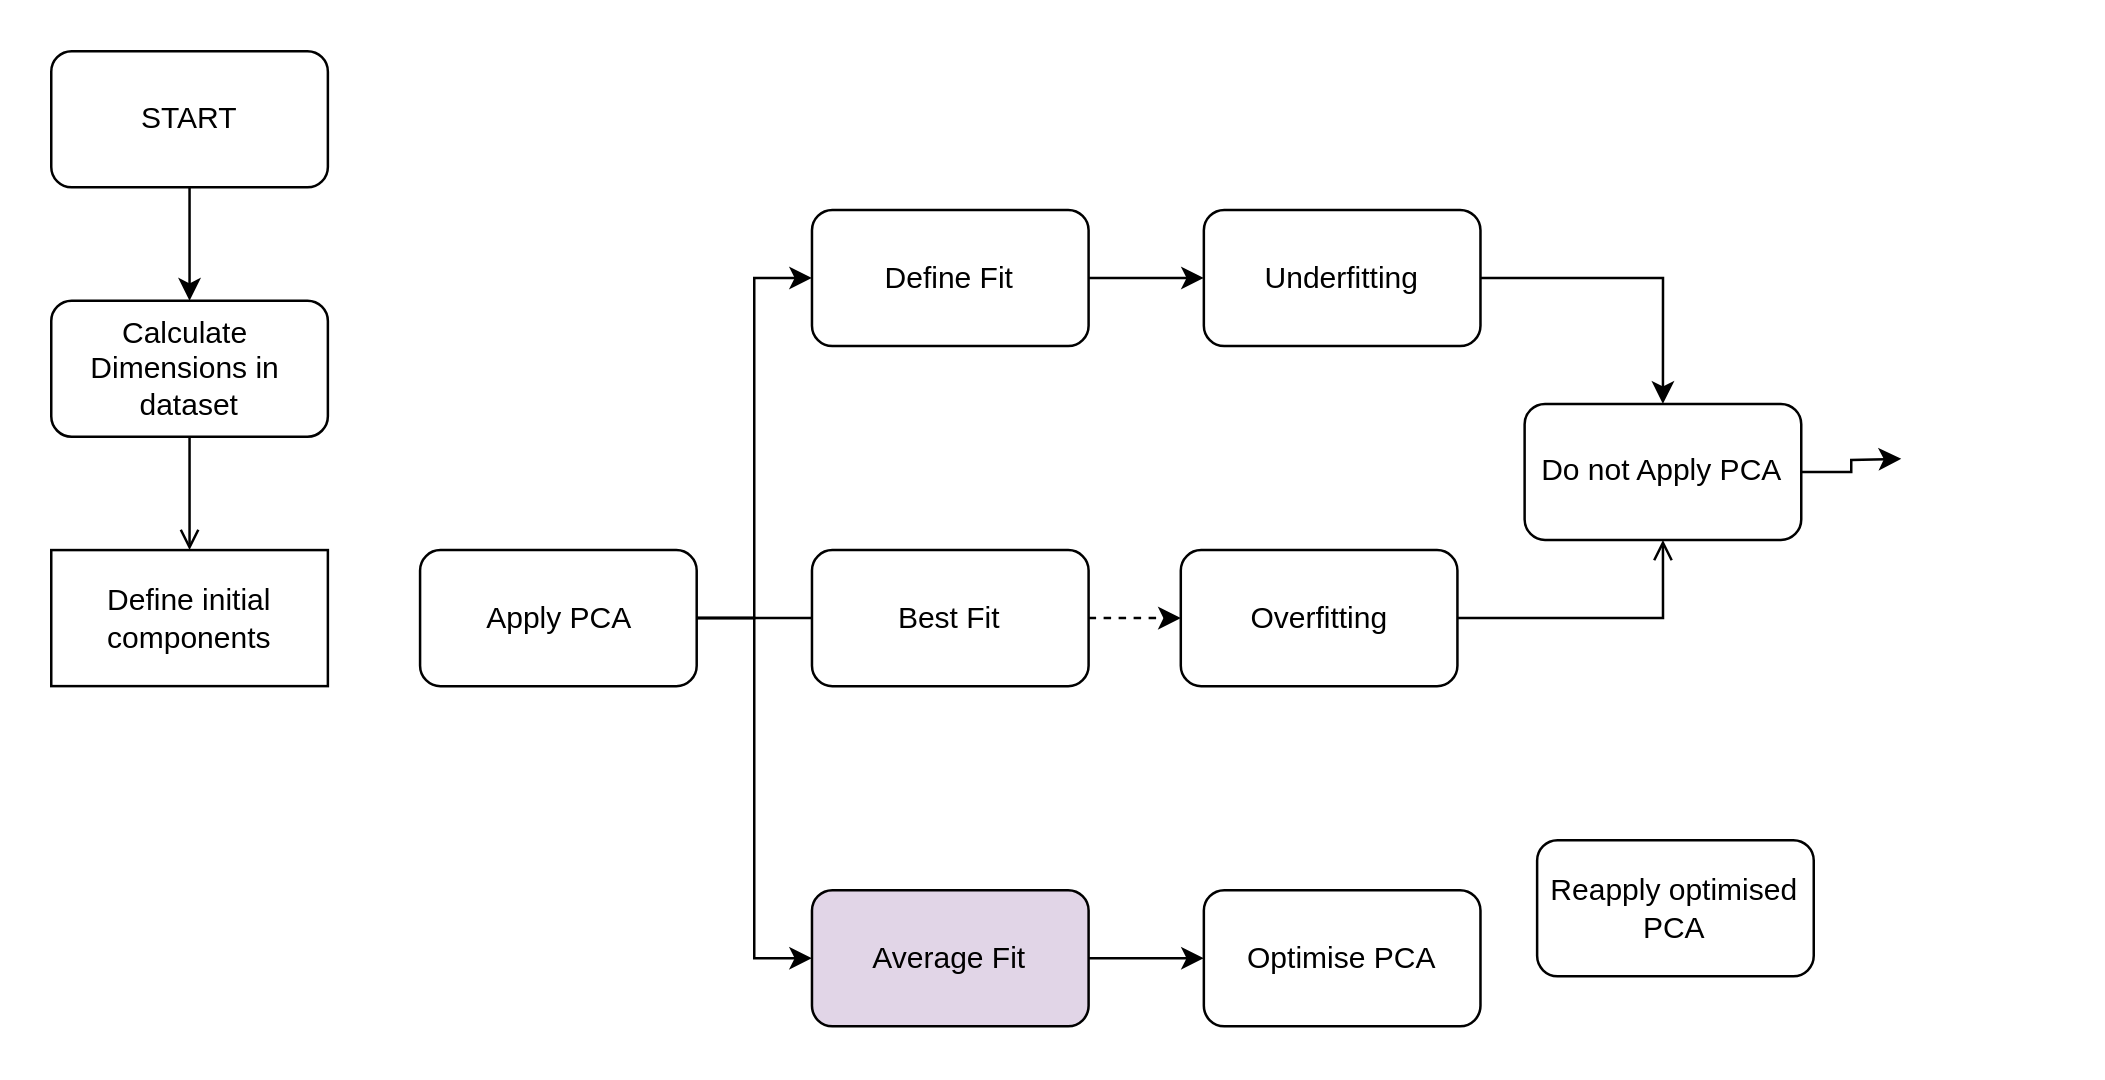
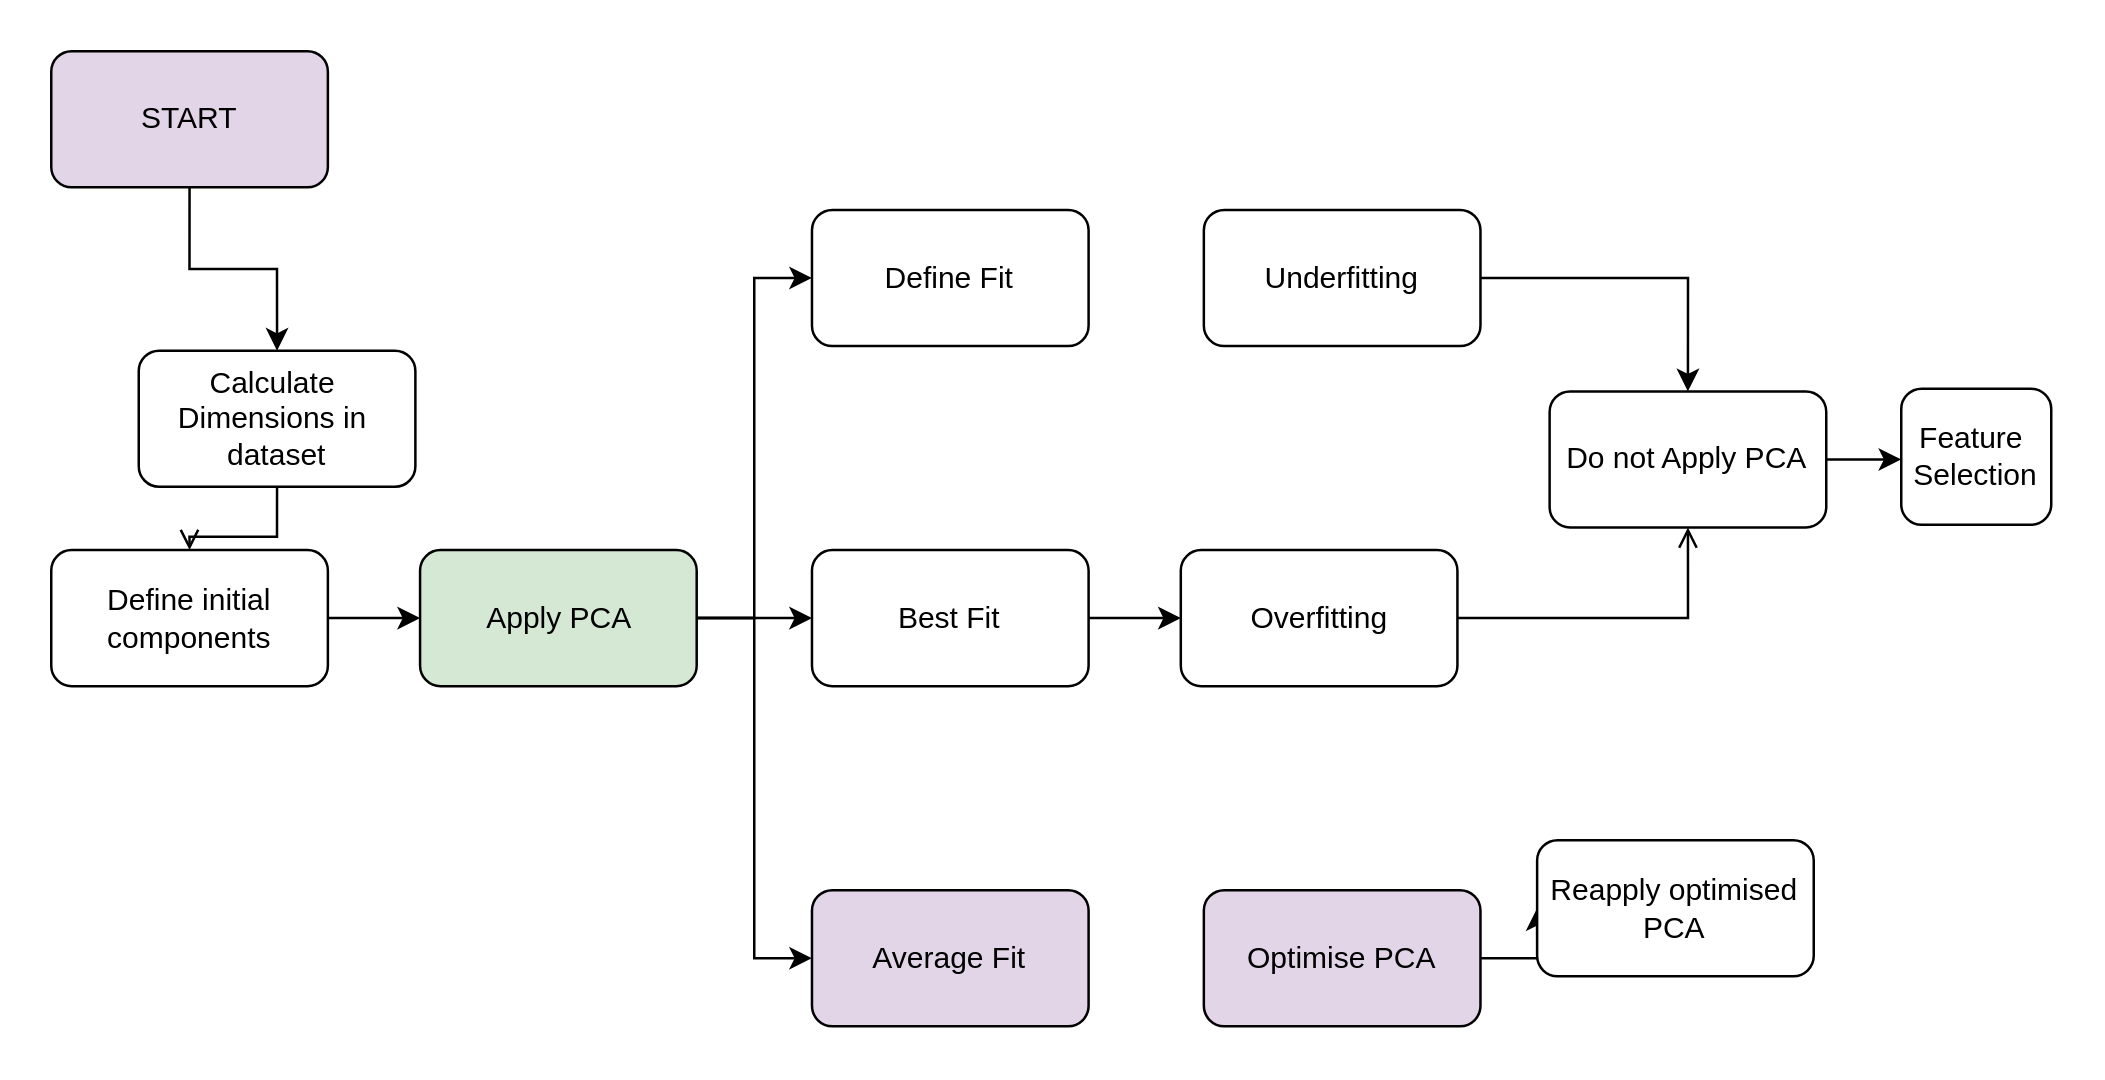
(190, 119) -> (190, 119)
(1138, 278) -> none
(190, 369) -> (277, 419)
none -> (1976, 457)
(1663, 472) -> (1688, 459)
(190, 618) -> (190, 618)
none -> (366, 618)
(558, 618) -> (558, 618)
(800, 618) -> (793, 618)
(1129, 618) -> (1129, 618)
(1138, 958) -> none
(1342, 958) -> (1342, 958)
none -> (1510, 958)
